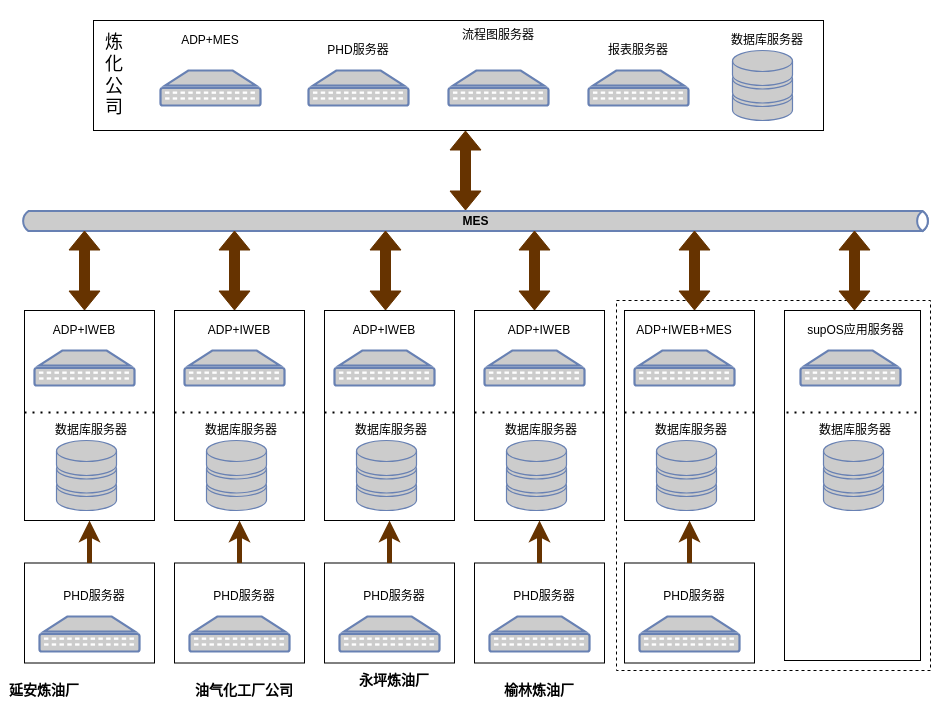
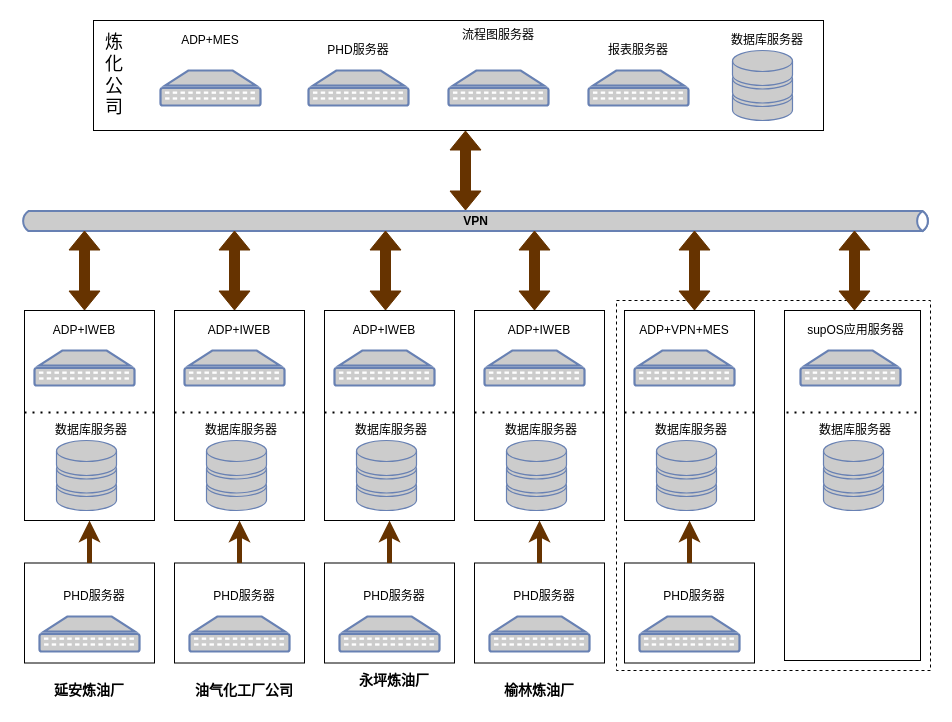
(476, 222) -> (476, 222)
(685, 331) -> (685, 331)
(45, 691) -> (90, 691)
